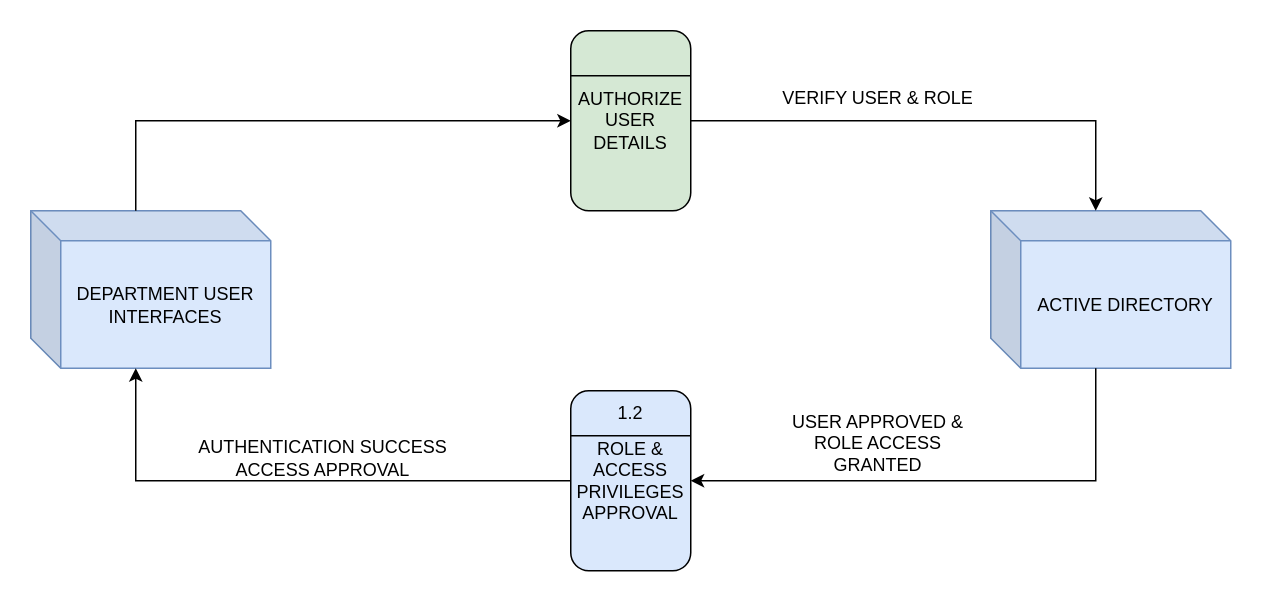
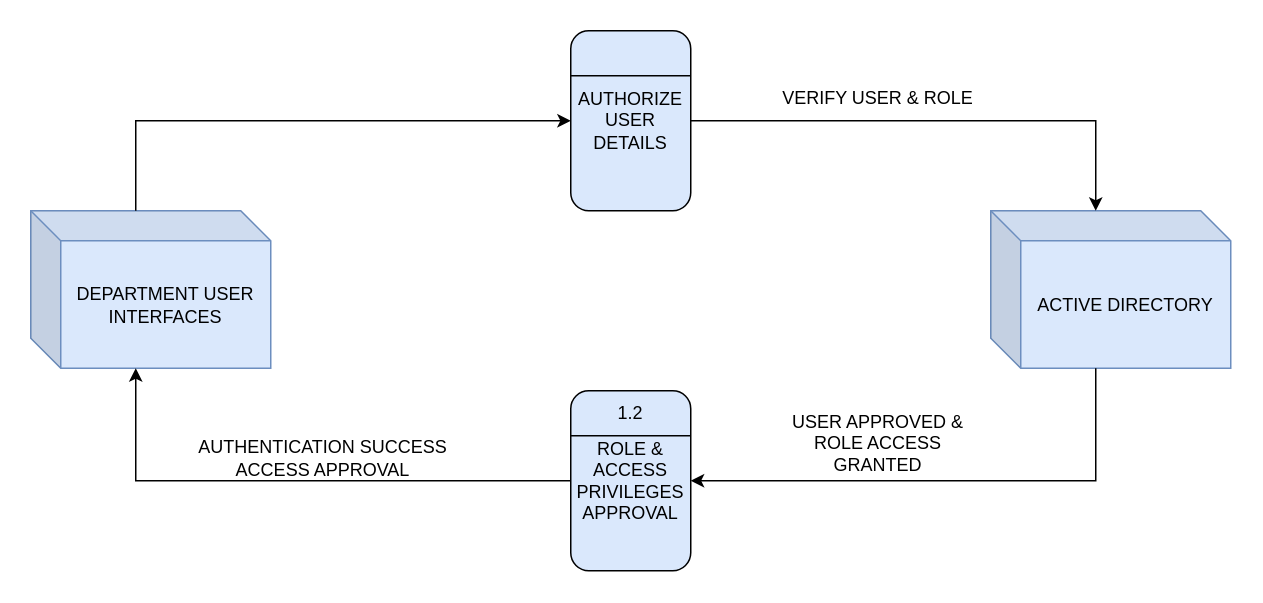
(631, 121) -> (631, 121)
